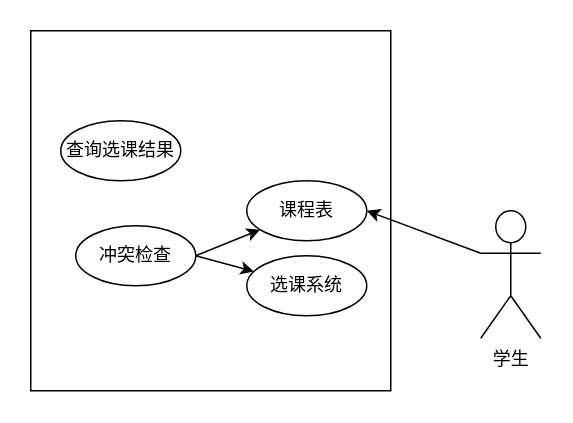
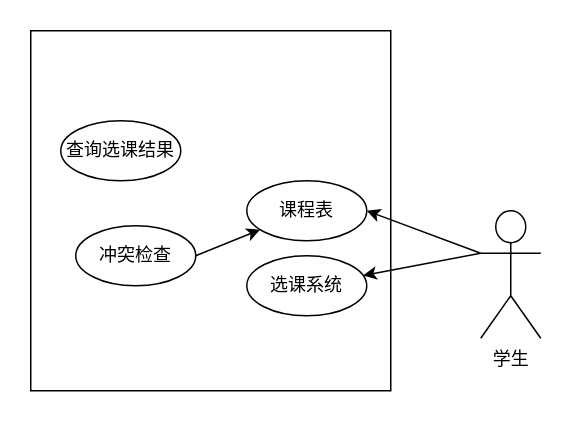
(221, 263) -> none
none -> (426, 264)
